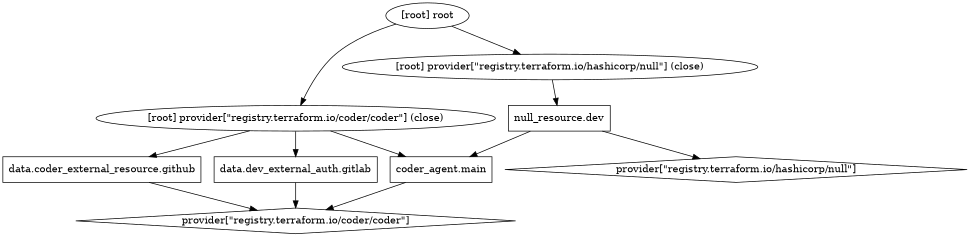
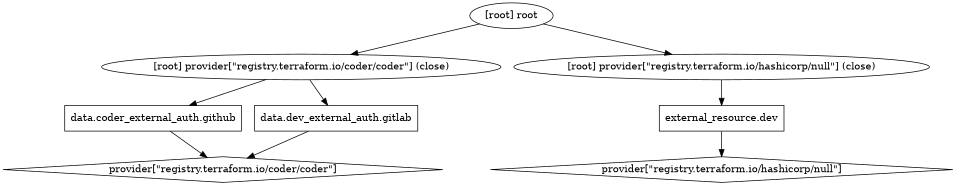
(559, 118) -> (722, 118)
(102, 170) -> (153, 118)
(441, 170) -> none
